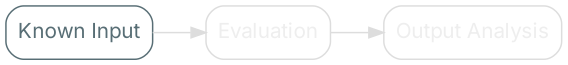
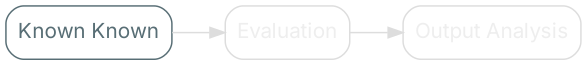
(79, 33) -> (89, 33)
